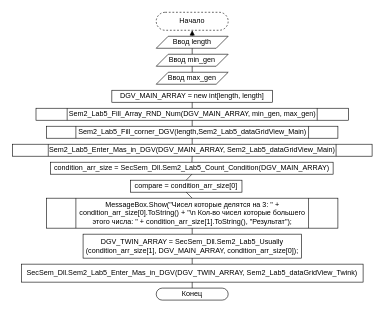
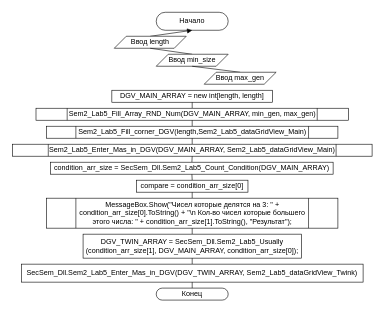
(192, 21) -> (192, 21)
(192, 42) -> (150, 42)
(192, 60) -> (192, 60)
(192, 78) -> (240, 78)
(186, 186) -> (192, 186)
